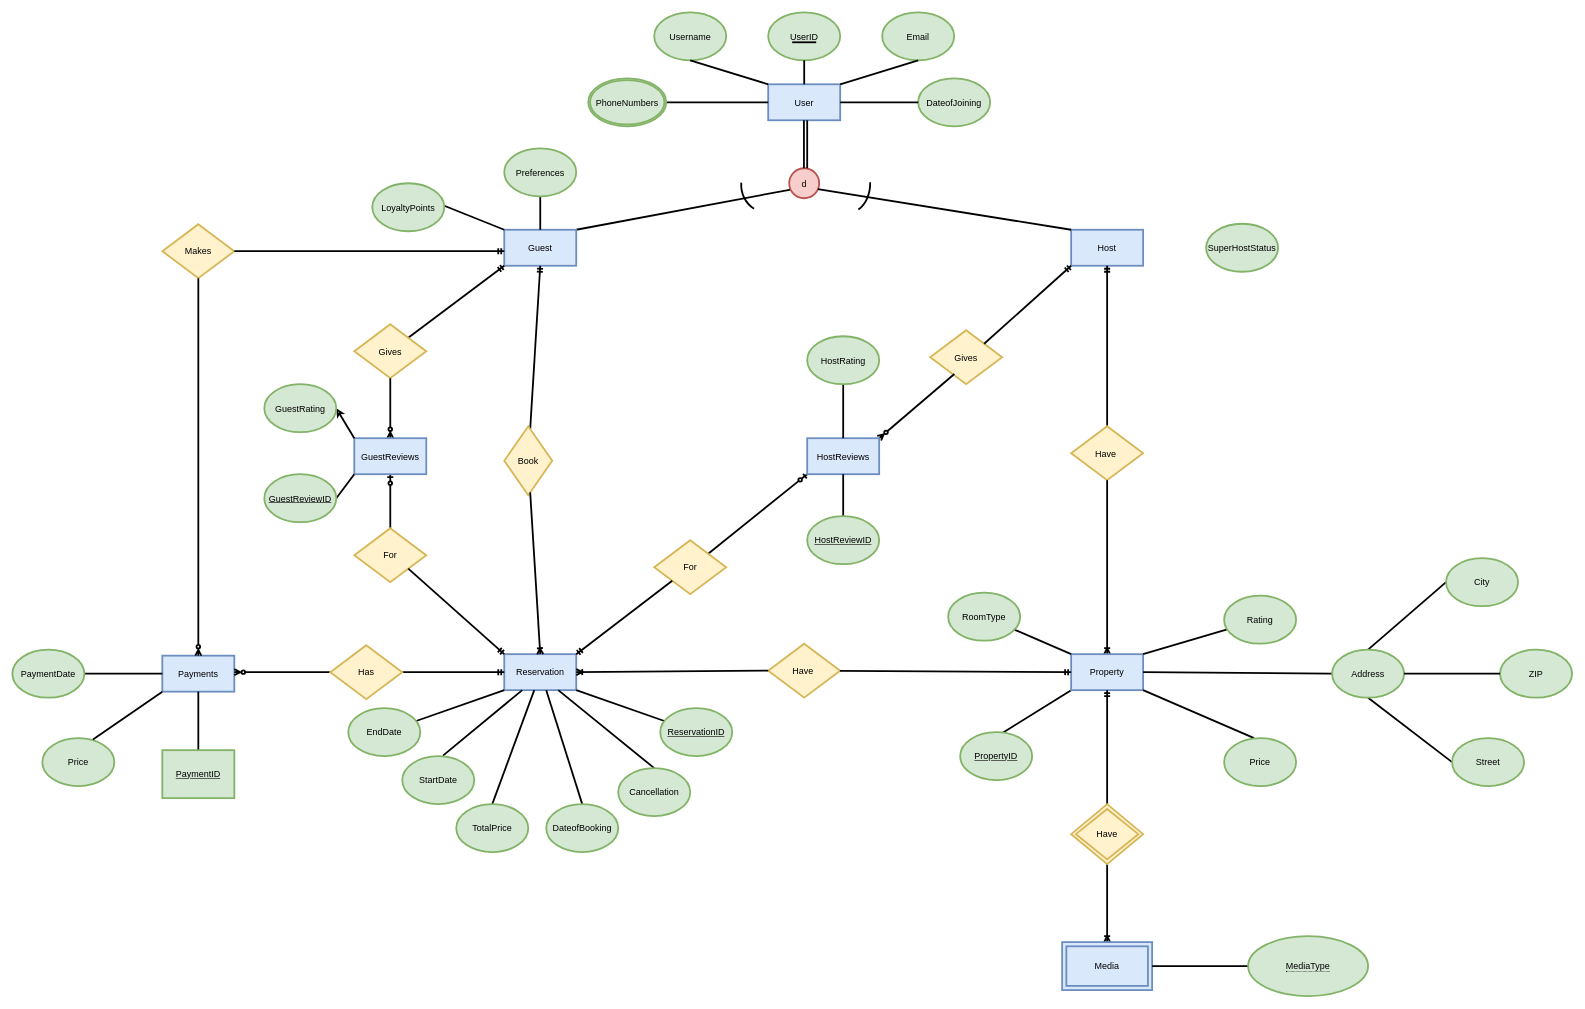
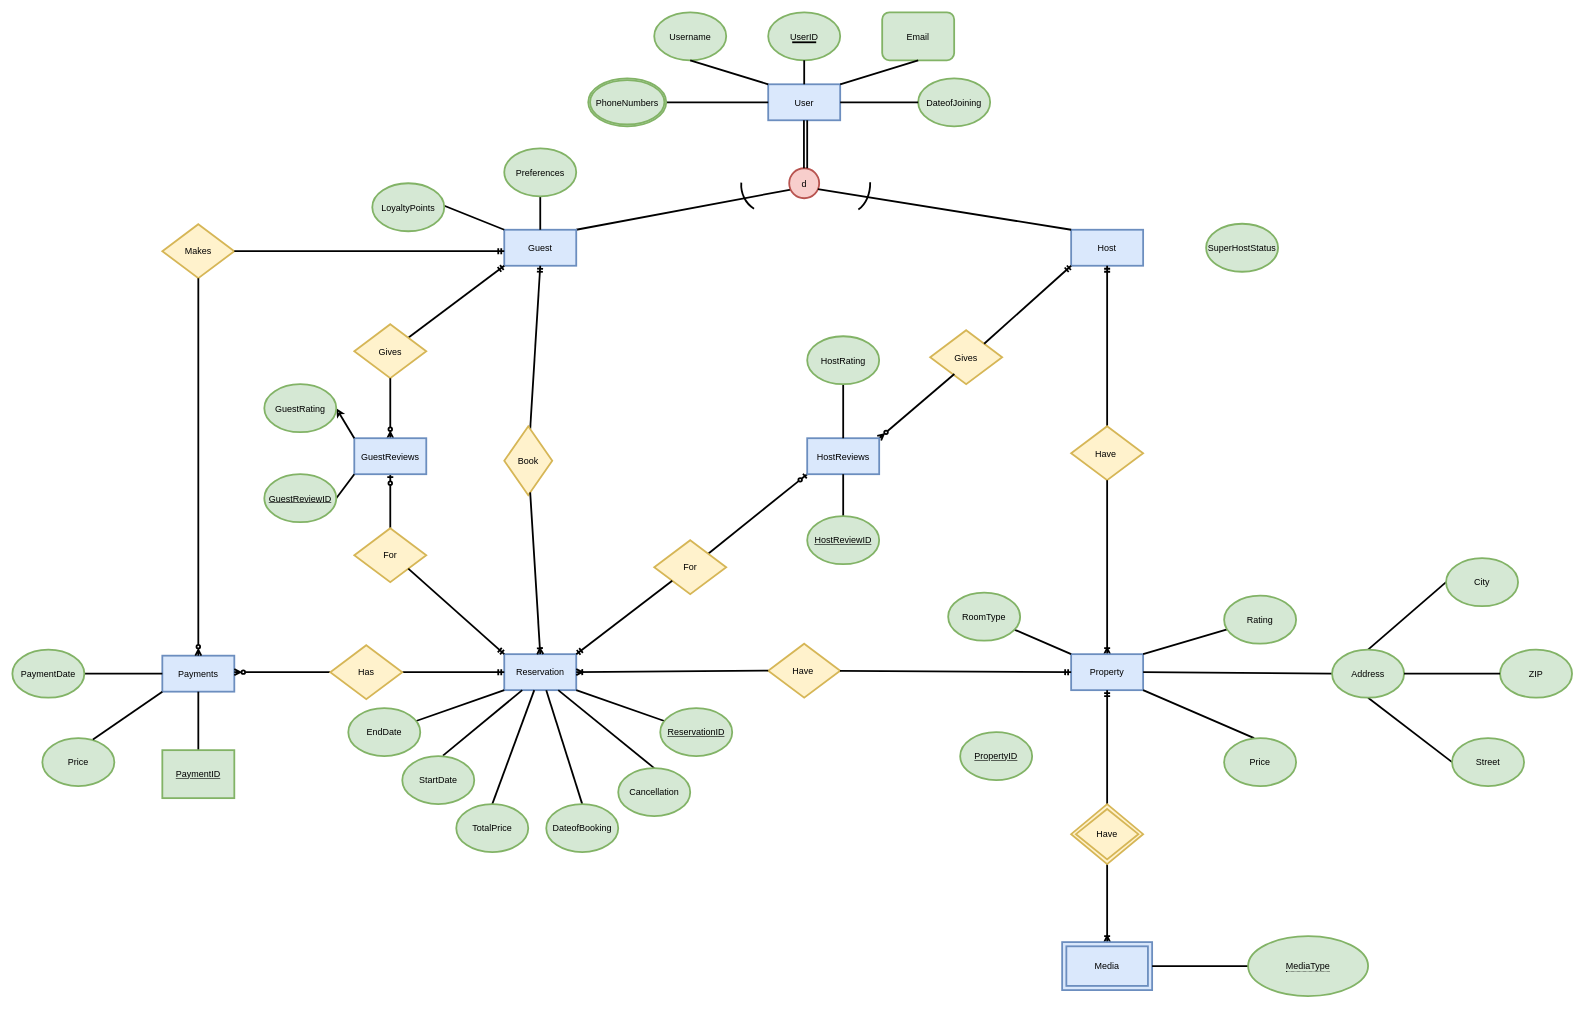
(918, 36) -> (918, 36)
(1037, 712) -> none
